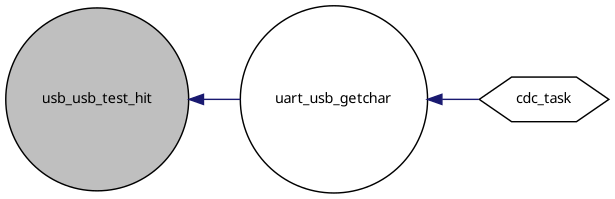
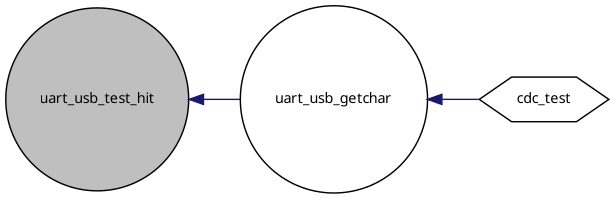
(97, 99) -> (97, 99)
(544, 99) -> (544, 99)
